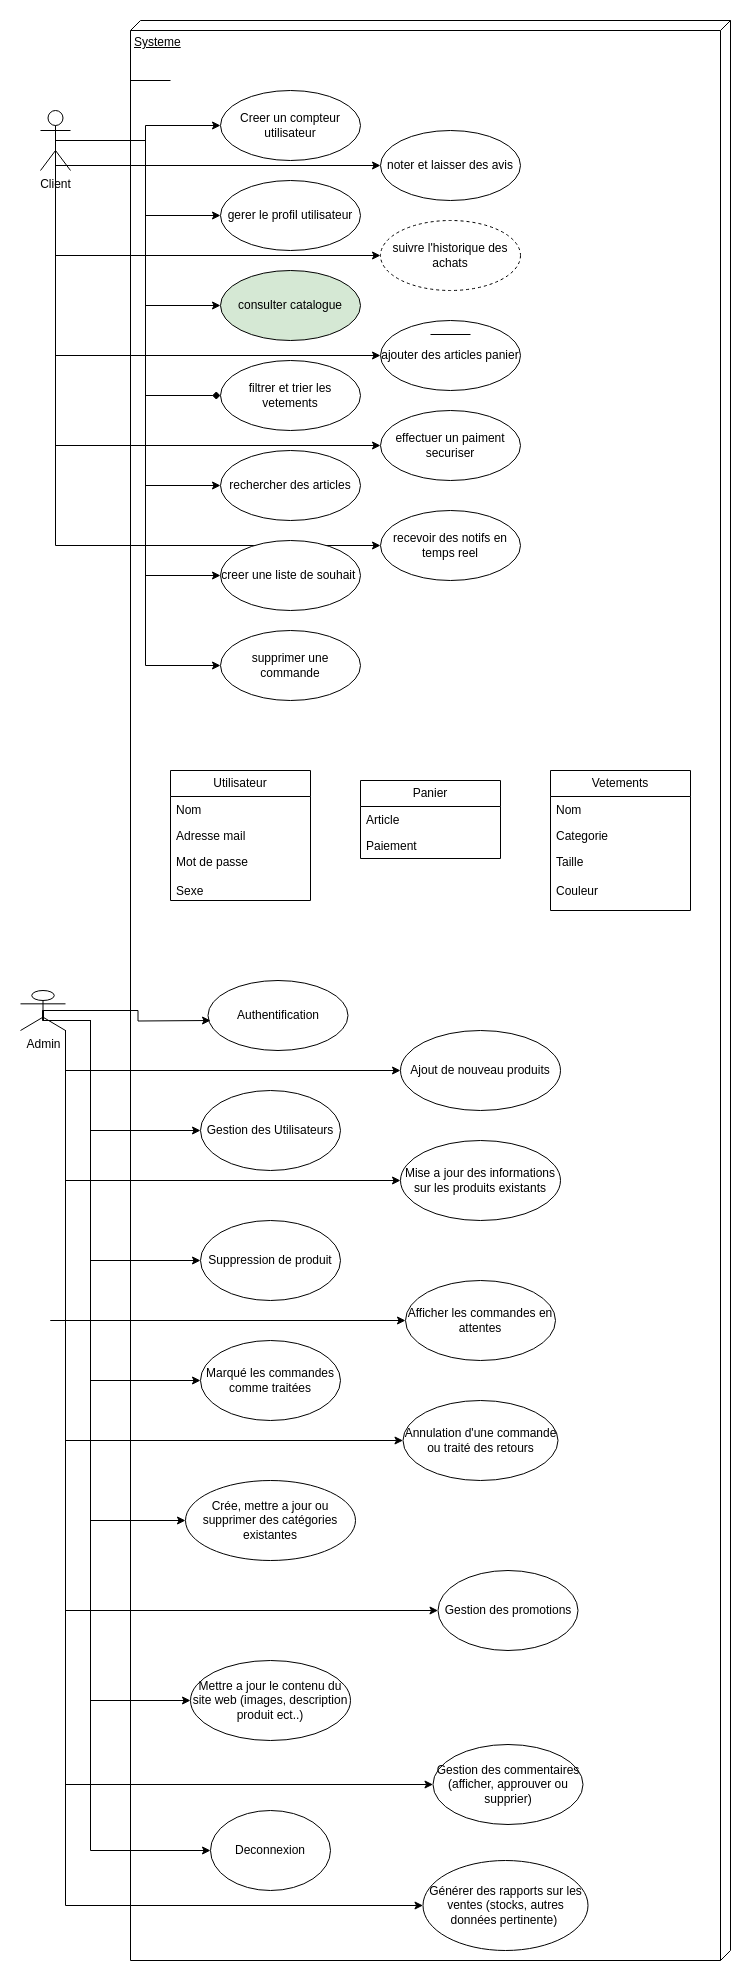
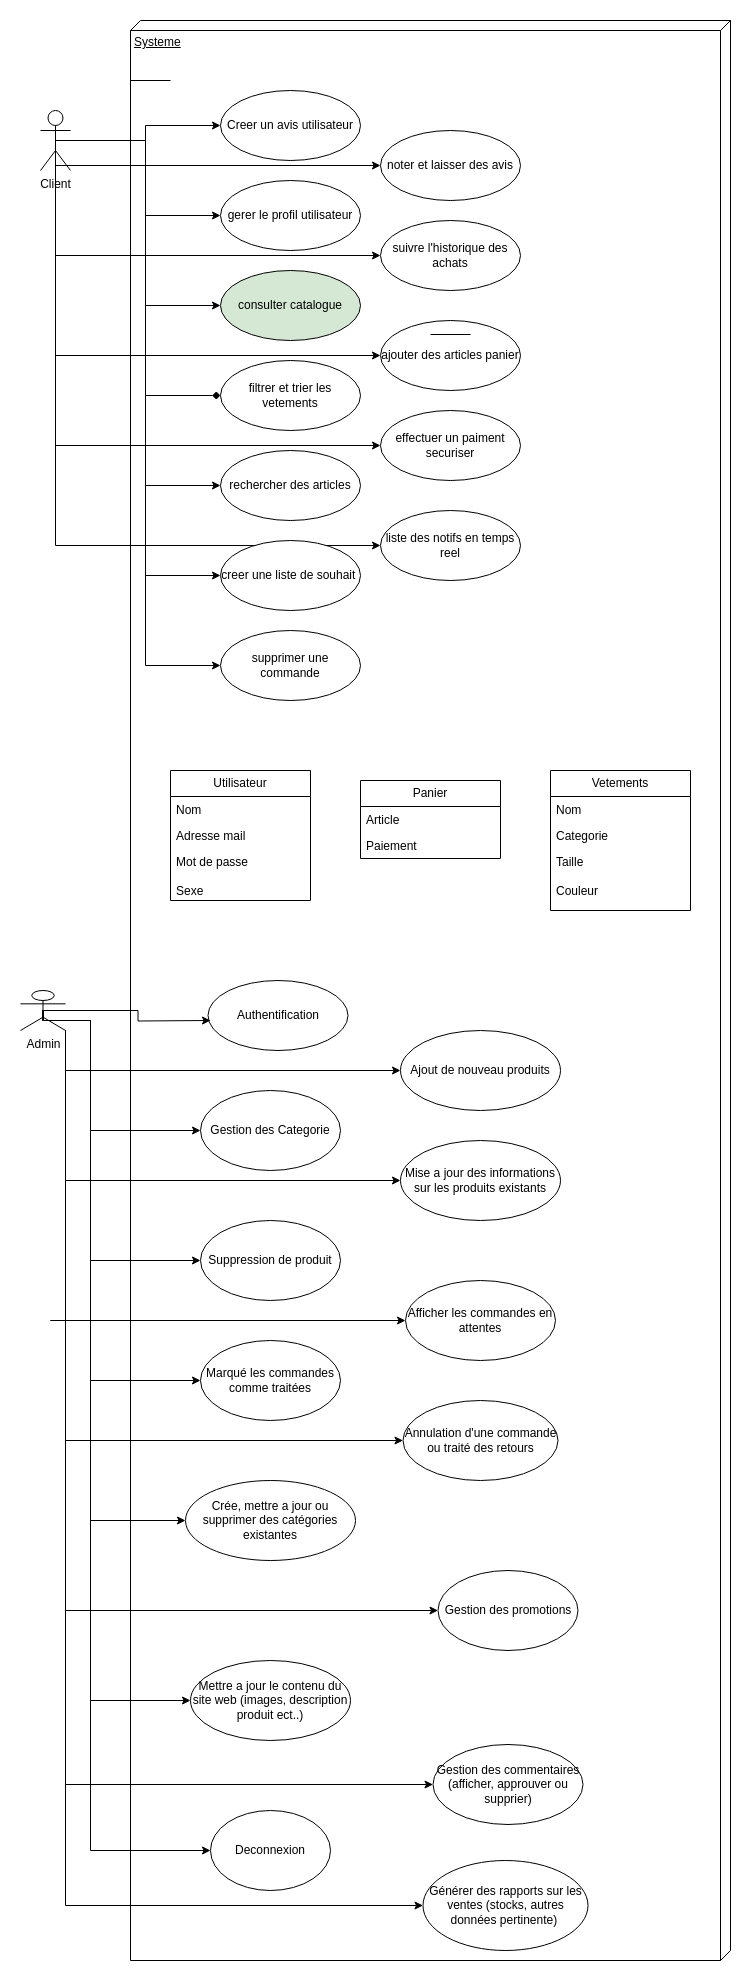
(291, 126) -> (291, 126)
(451, 256) -> (451, 256)
(451, 546) -> (451, 546)
(271, 1131) -> (271, 1131)
